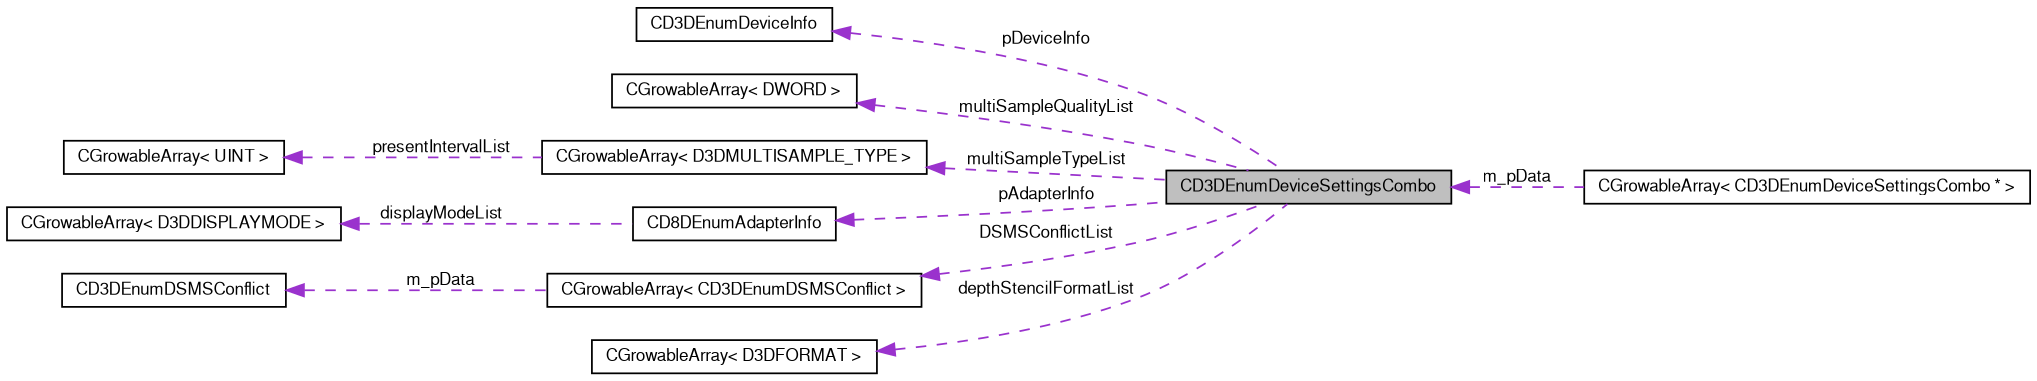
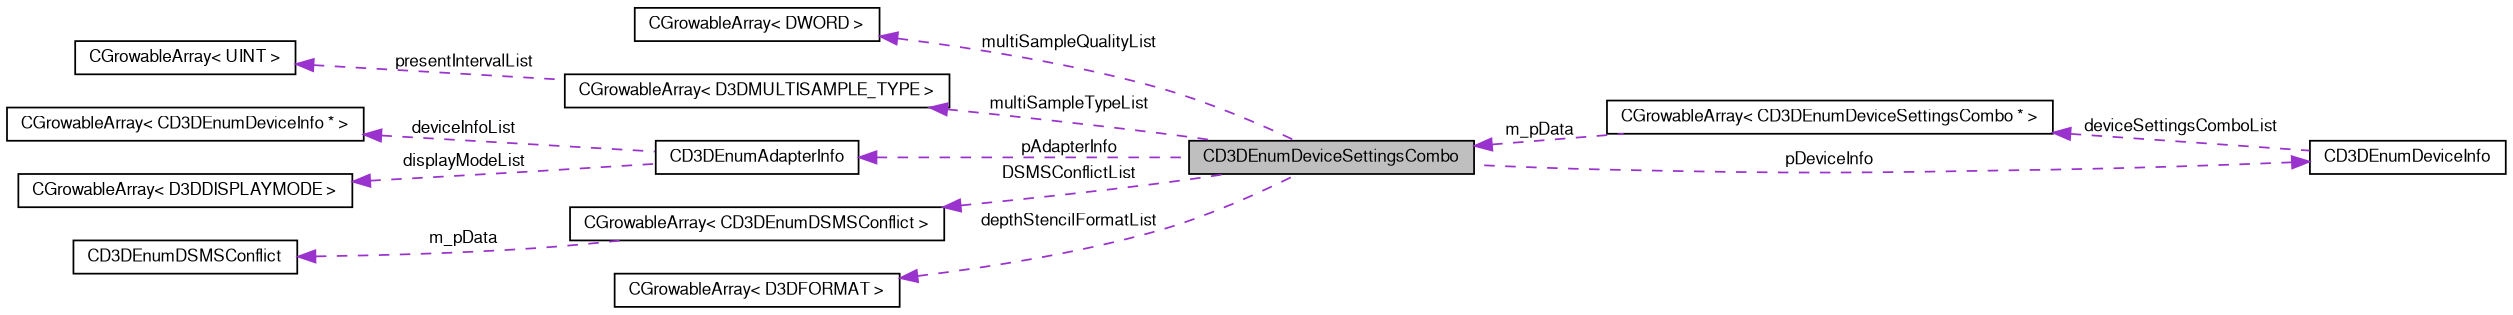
none -> (185, 124)
none -> (2190, 142)
(734, 224) -> (757, 157)
